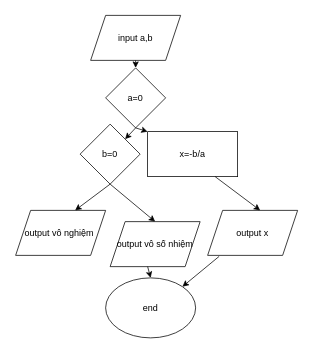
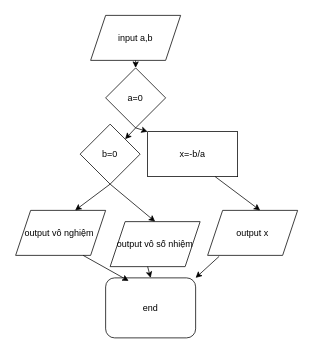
none -> (103, 267)
(150, 308) -> (150, 308)
